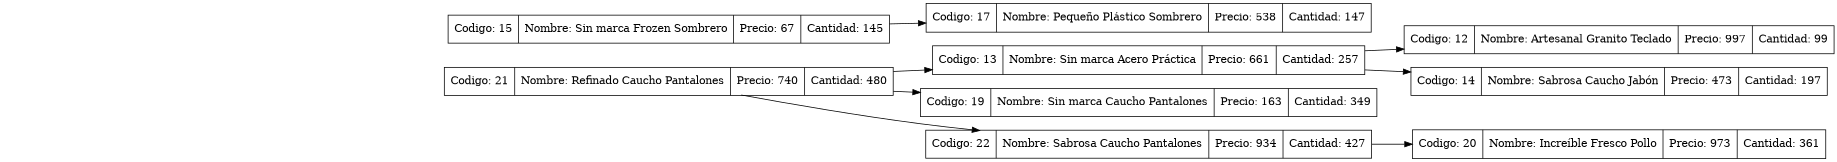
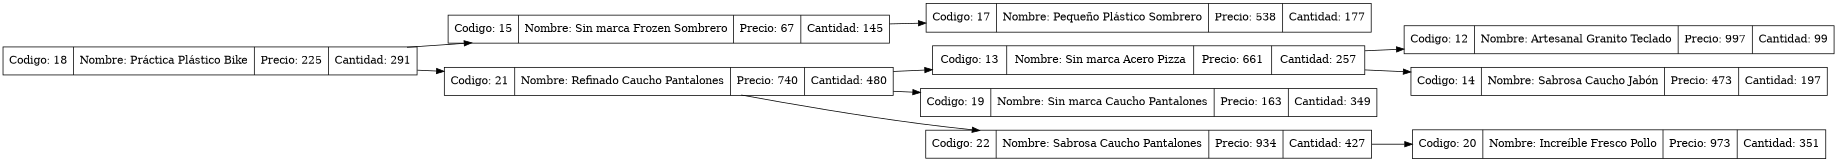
(1327, 17) -> (1327, 17)
(1102, 60) -> (1100, 60)
none -> (210, 61)
(1781, 144) -> (1781, 144)
